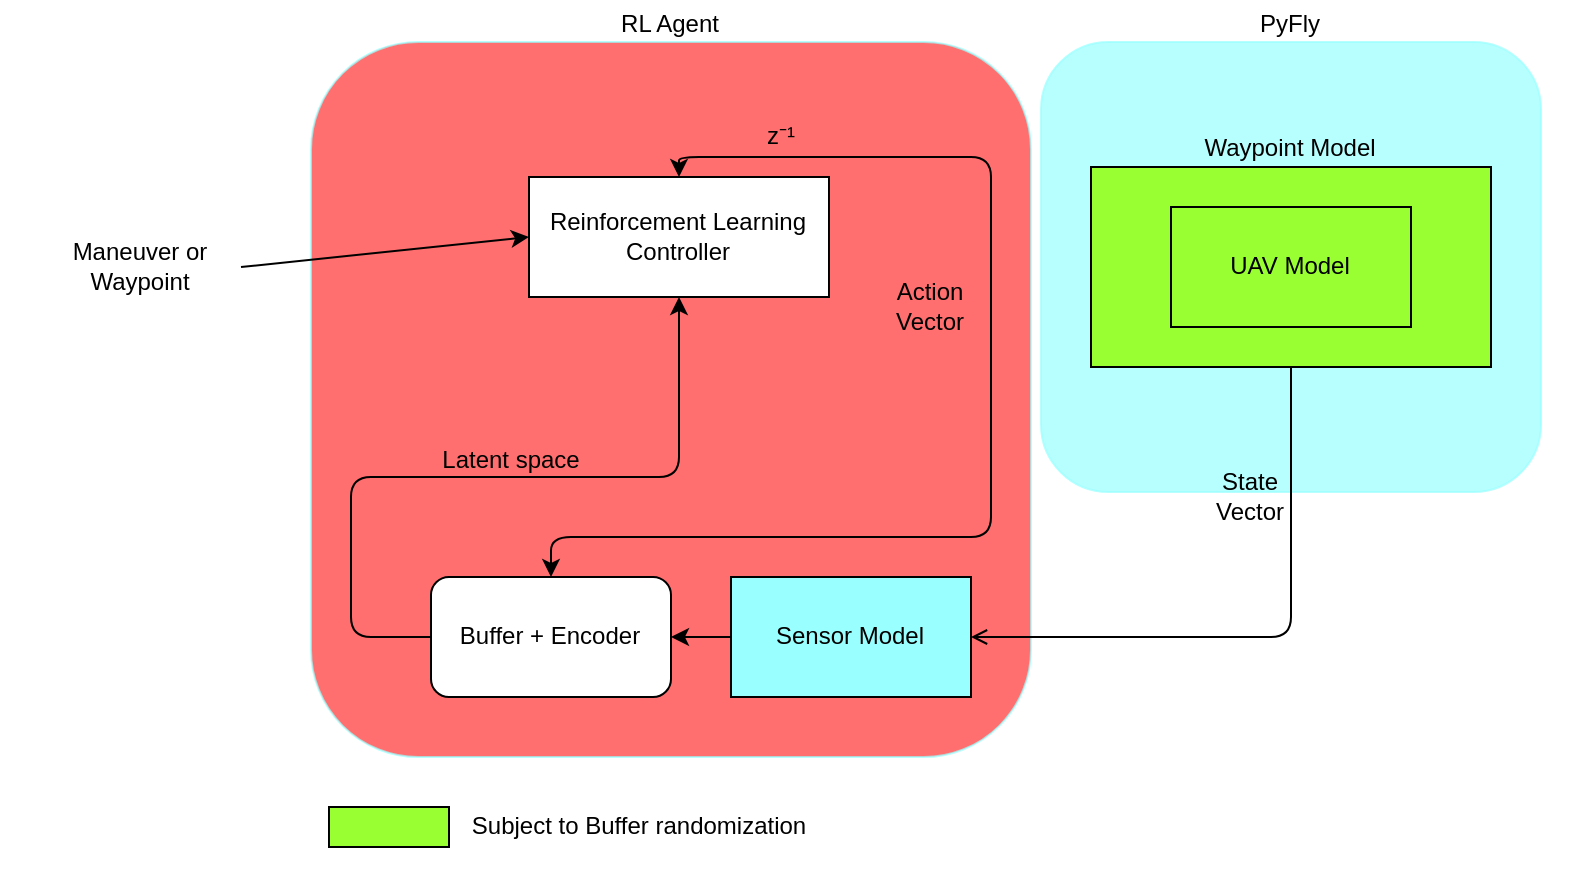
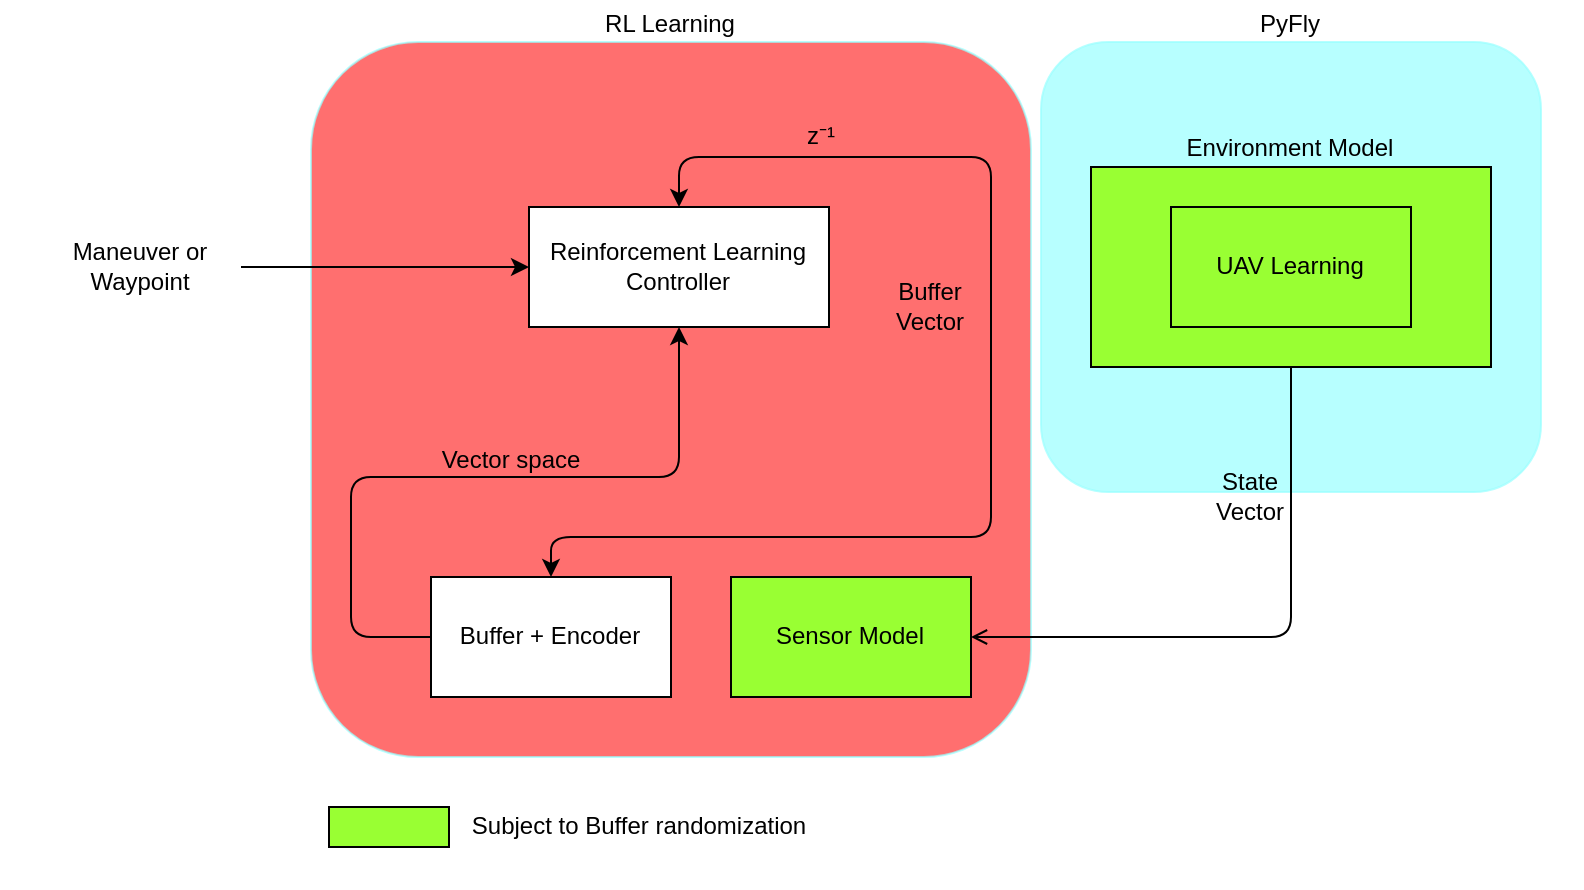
(671, 23) -> (671, 23)
(781, 137) -> (821, 137)
(1291, 147) -> (1291, 147)
(679, 237) -> (679, 267)
(1291, 267) -> (1291, 267)
(931, 307) -> (931, 307)
(512, 461) -> (512, 461)
(551, 637) -> (551, 637)
(708, 637) -> none
(851, 637) -> (851, 637)
